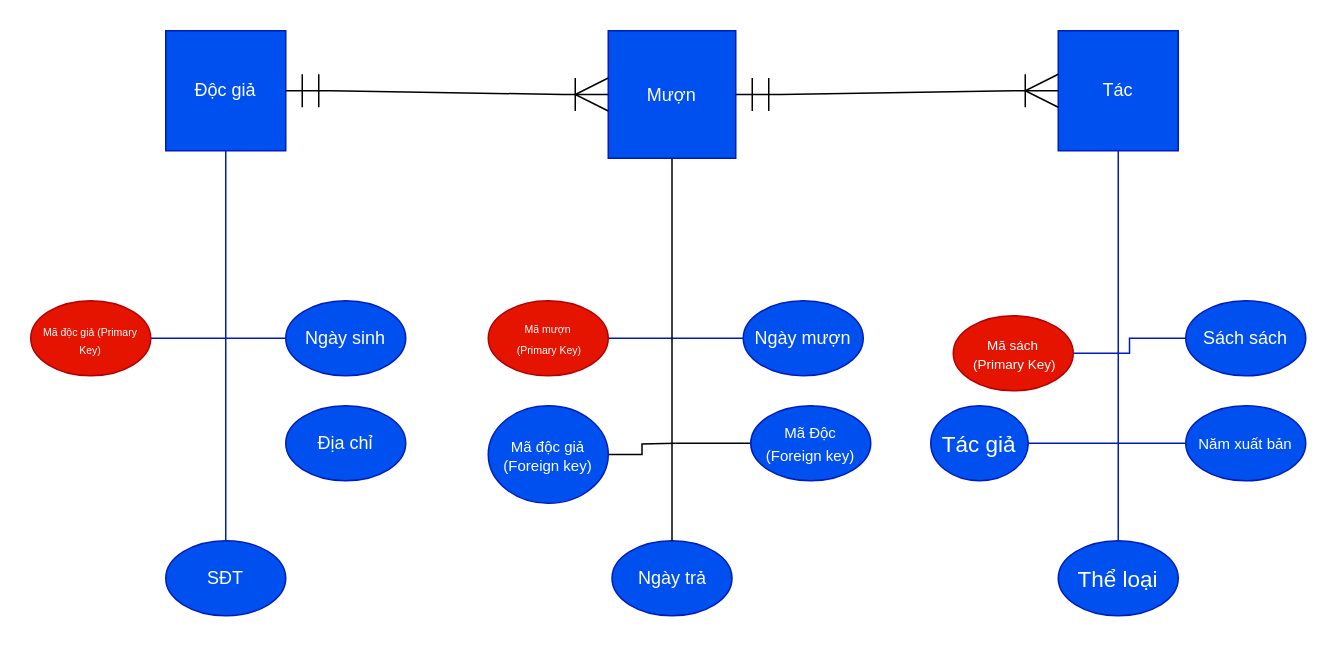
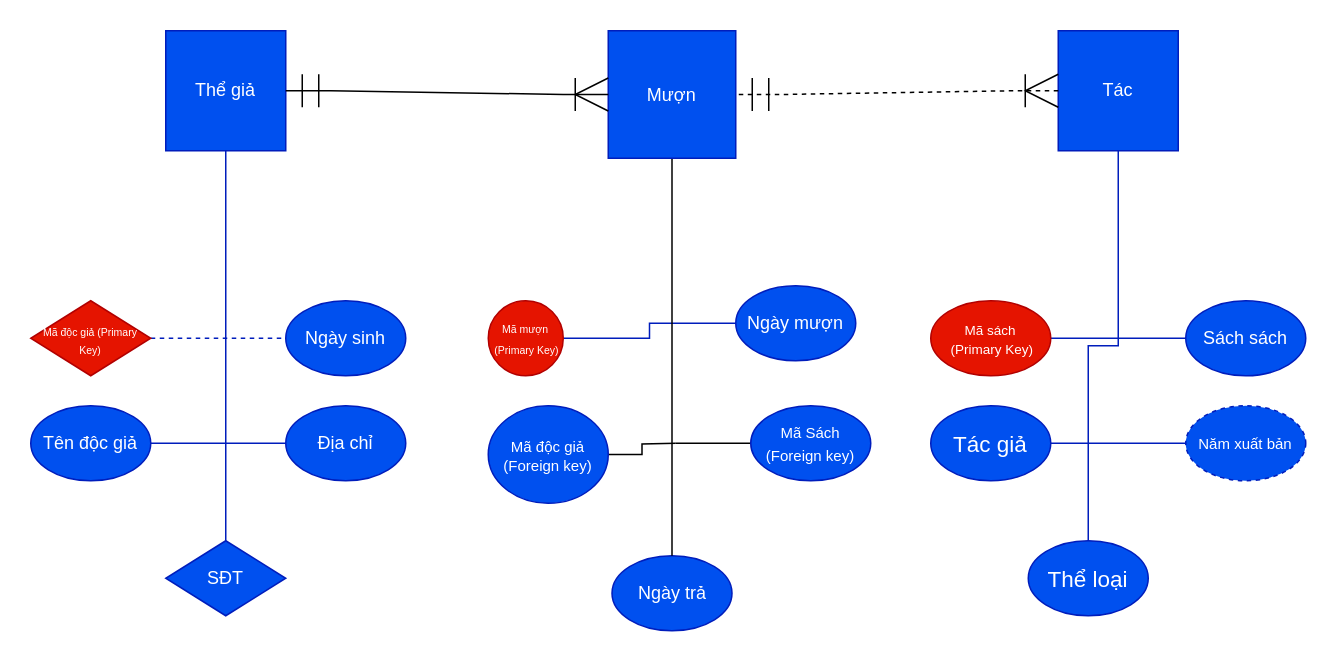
(226, 91) -> (226, 91)
(896, 93) -> (896, 93)
(91, 338) -> (91, 338)
(218, 338) -> (218, 338)
(548, 338) -> (526, 338)
(803, 338) -> (796, 323)
(1013, 353) -> (991, 338)
none -> (91, 443)
none -> (218, 443)
(811, 443) -> (811, 443)
(980, 443) -> (991, 443)
(1246, 443) -> (1246, 443)
(226, 578) -> (226, 578)
(672, 578) -> (672, 593)
(1118, 578) -> (1088, 578)
